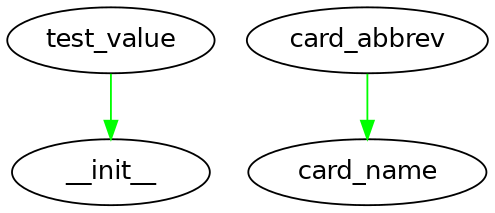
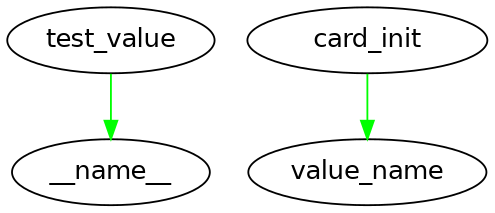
(367, 40) -> (367, 40)
(111, 172) -> (111, 172)
(367, 172) -> (367, 172)
